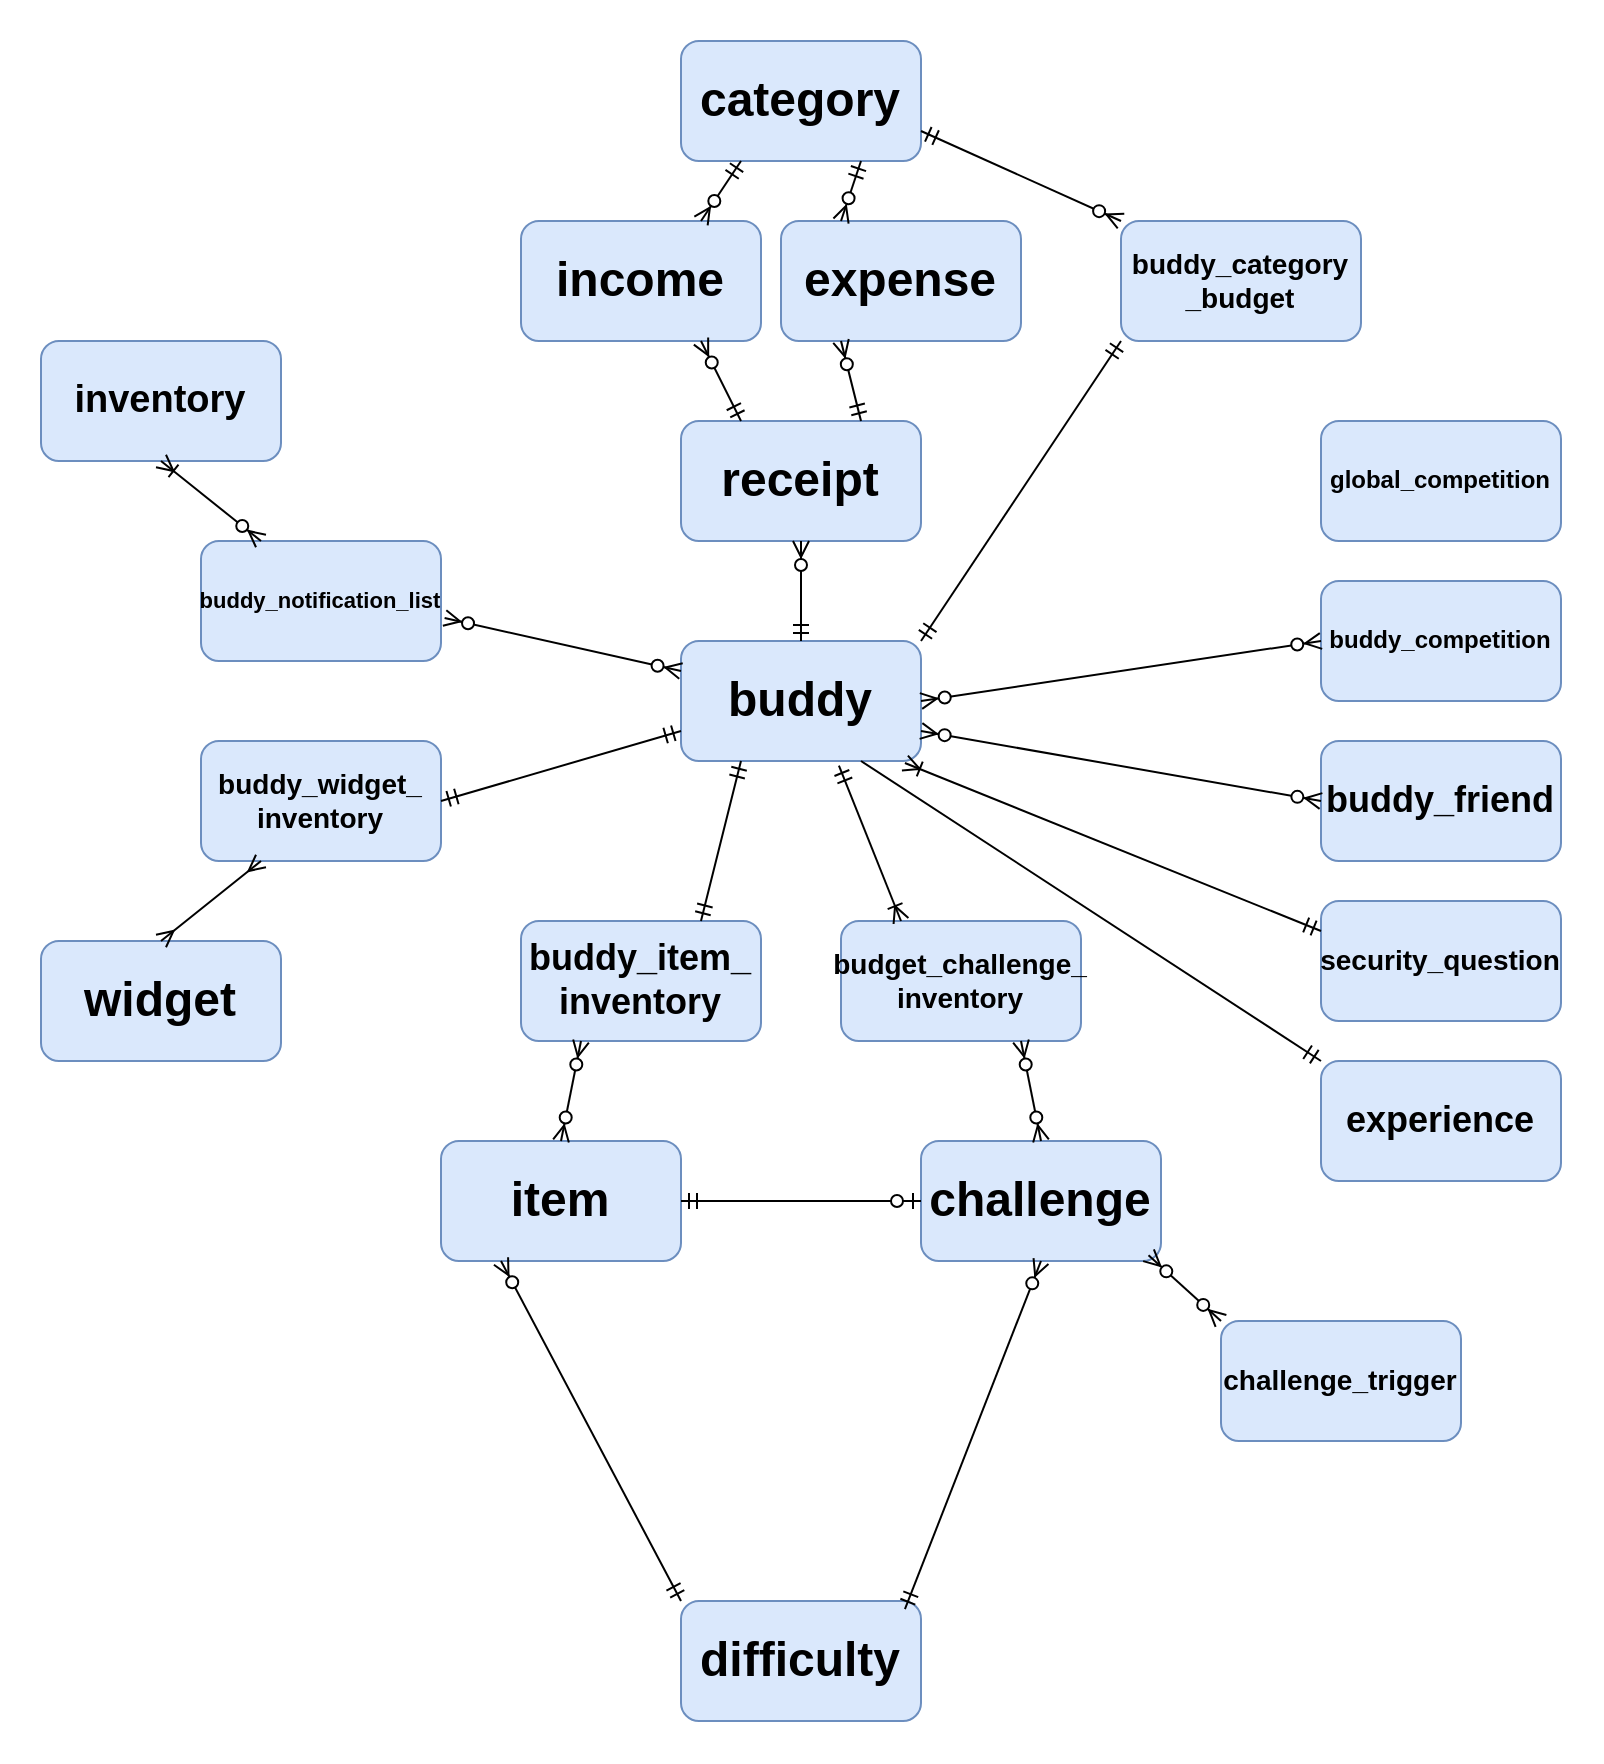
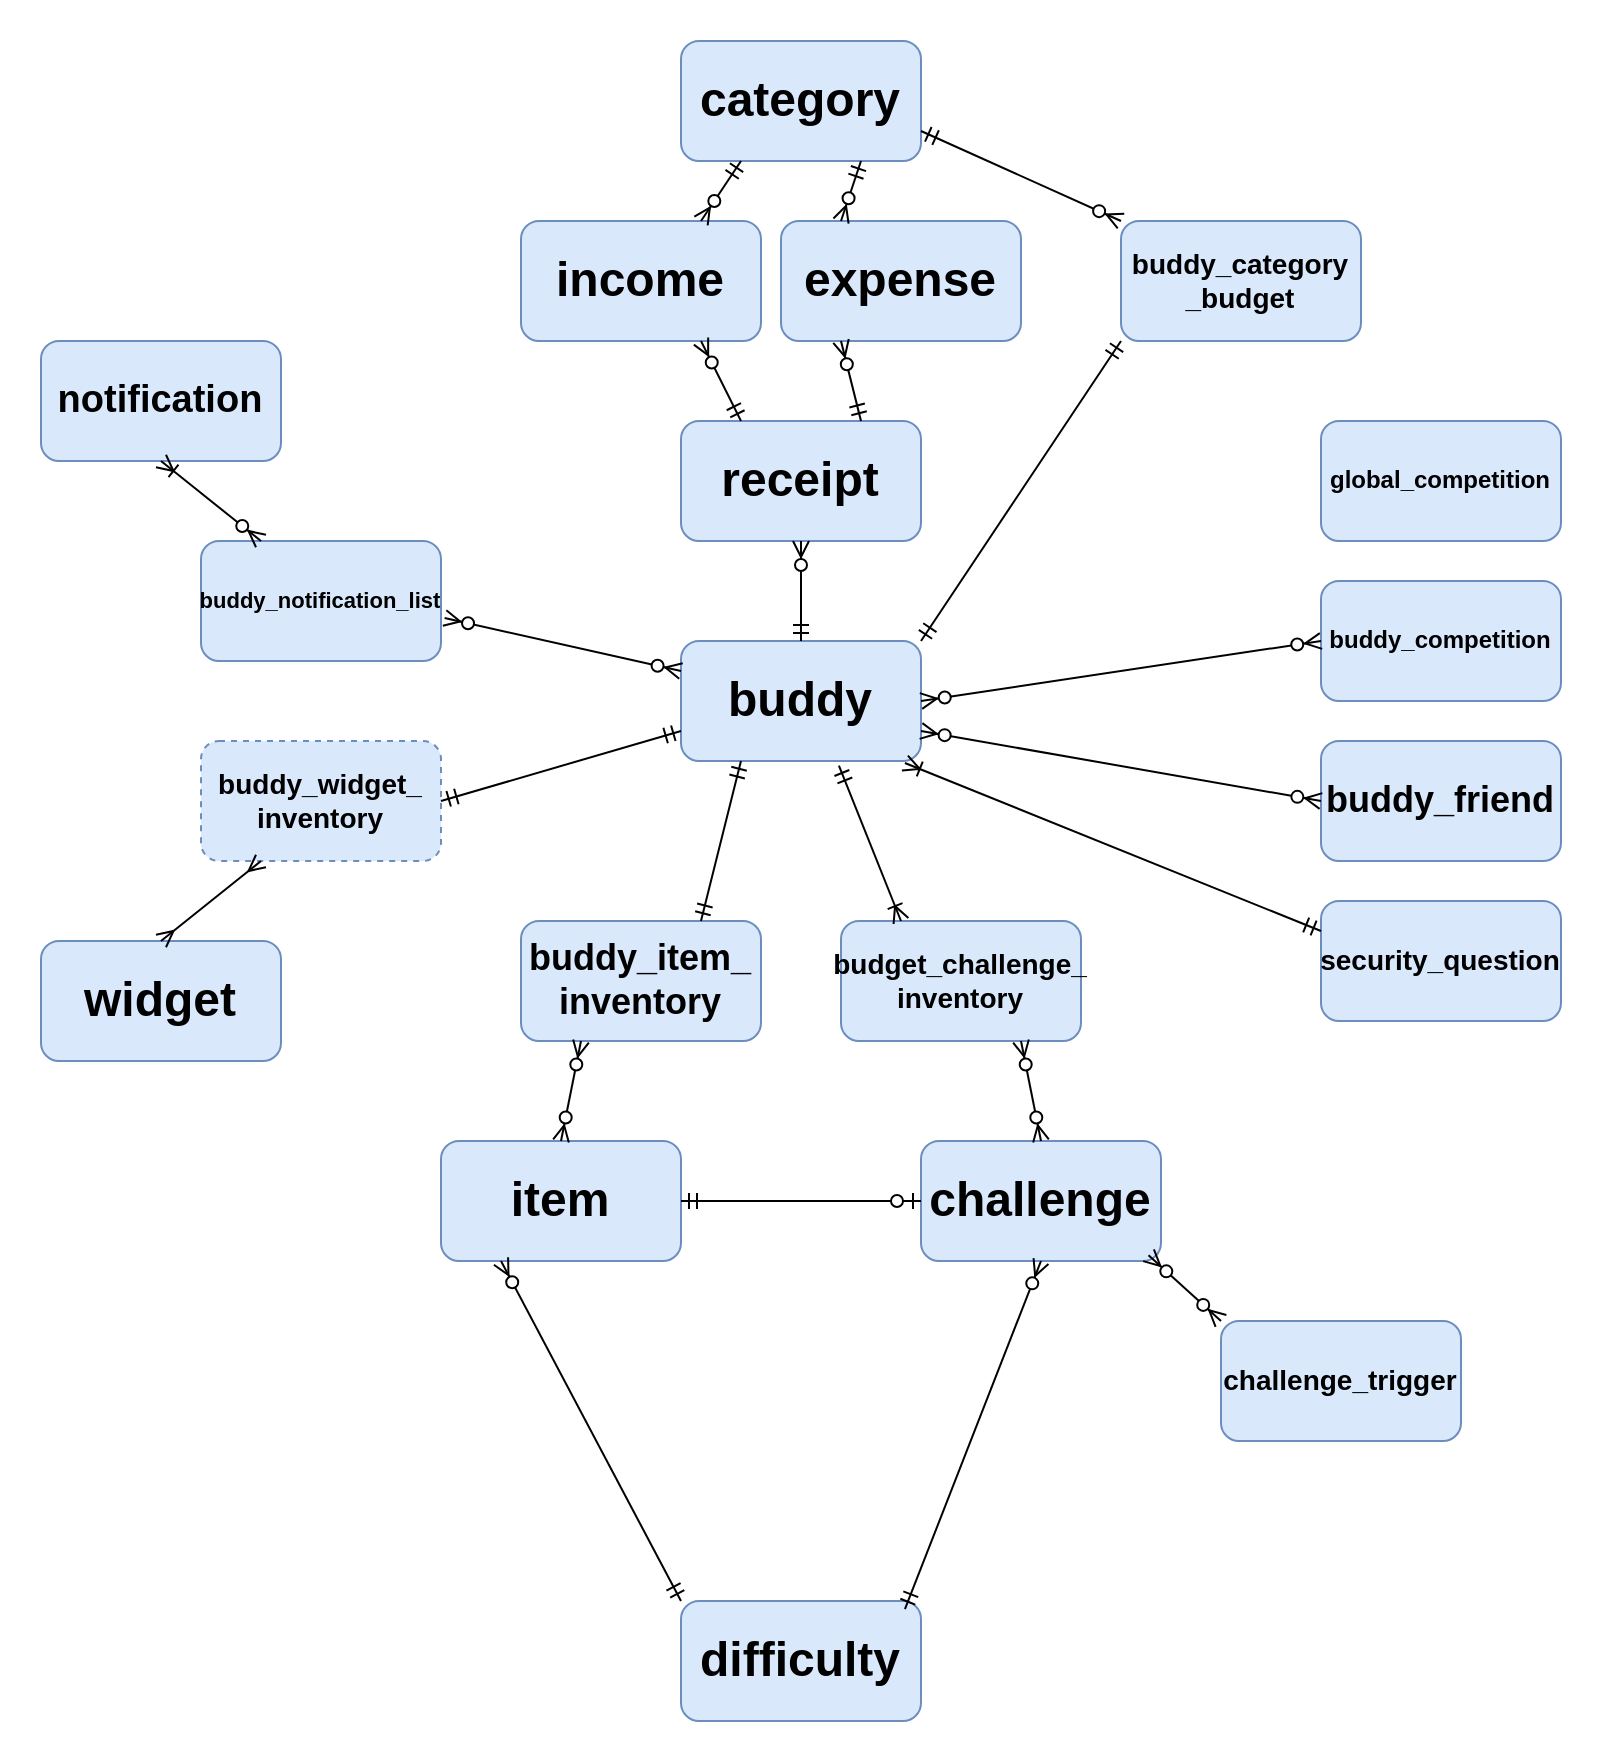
(161, 401) -> (161, 401)
(321, 801) -> (321, 801)
(1091, 911) -> none
(1441, 1121) -> none
